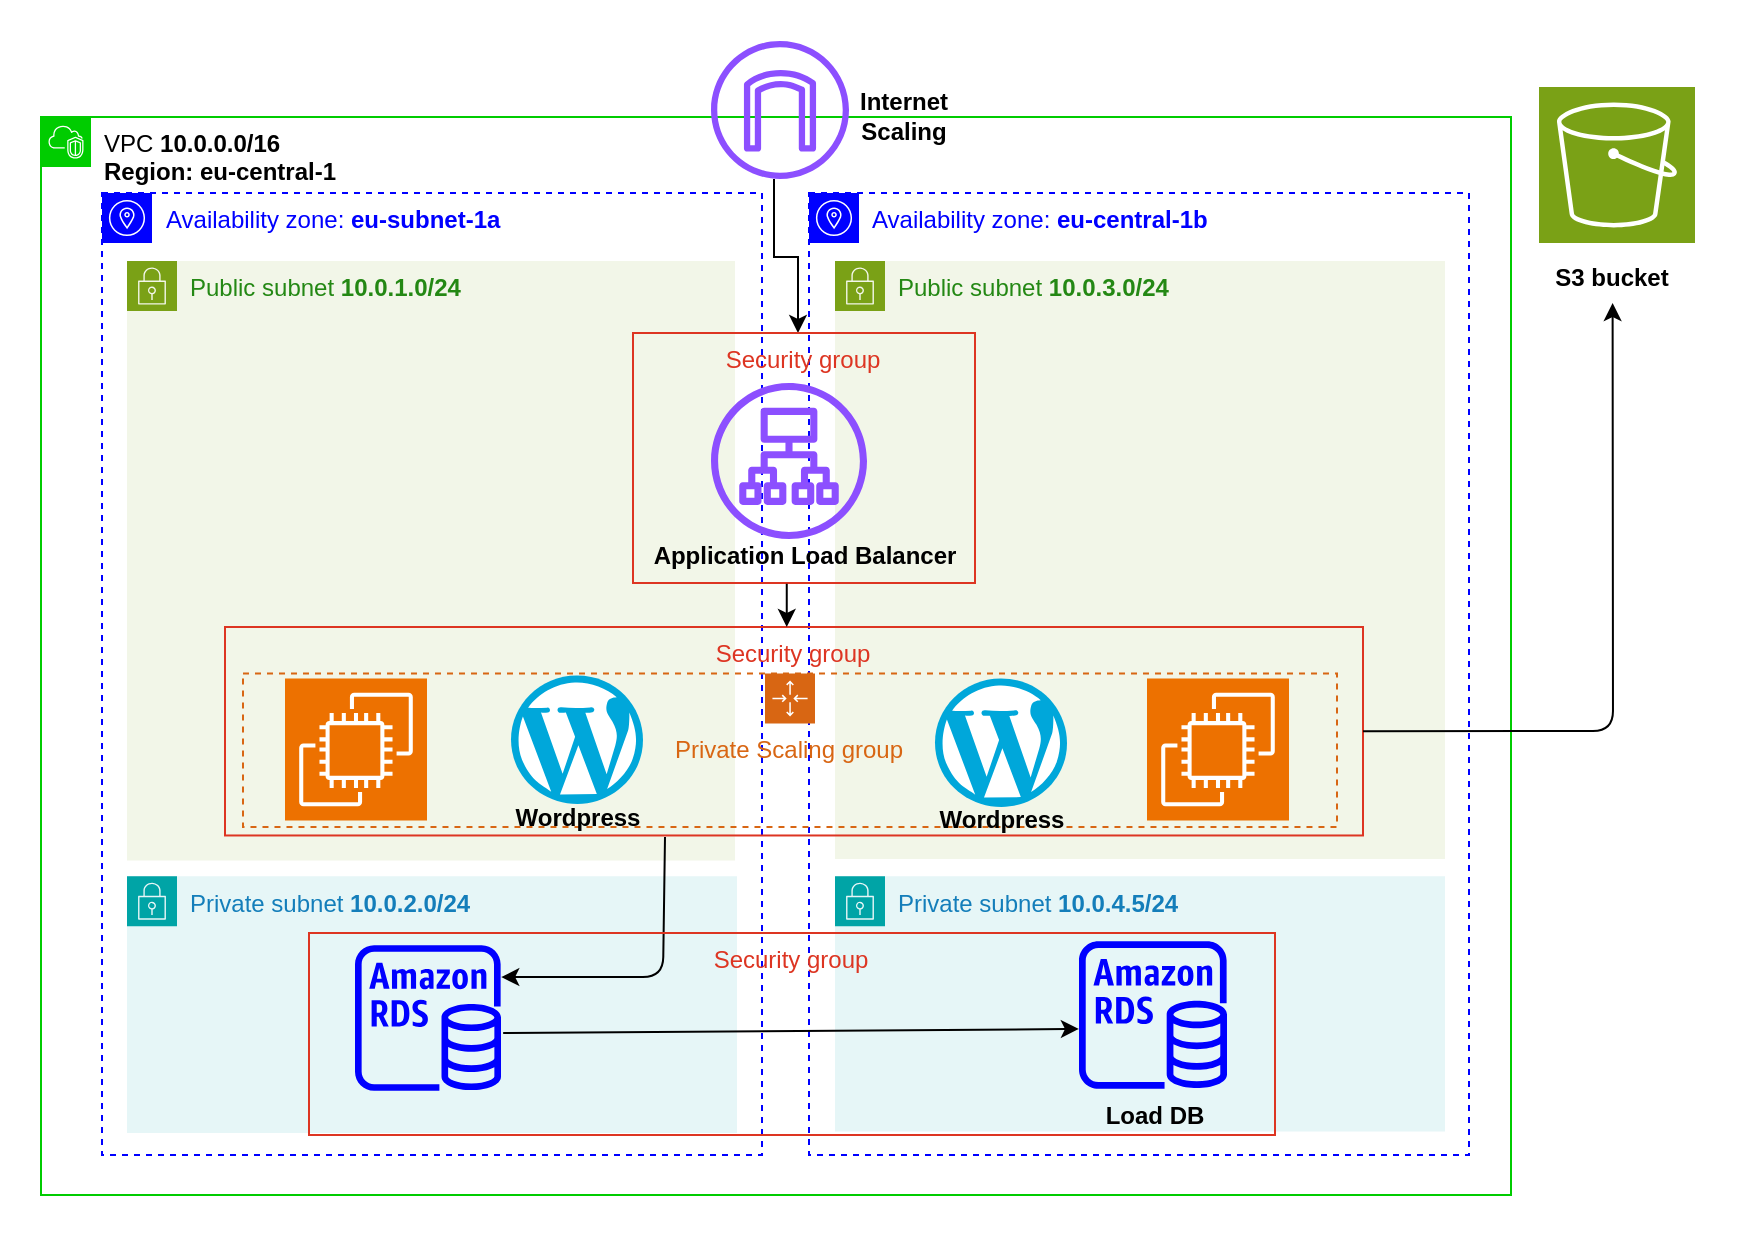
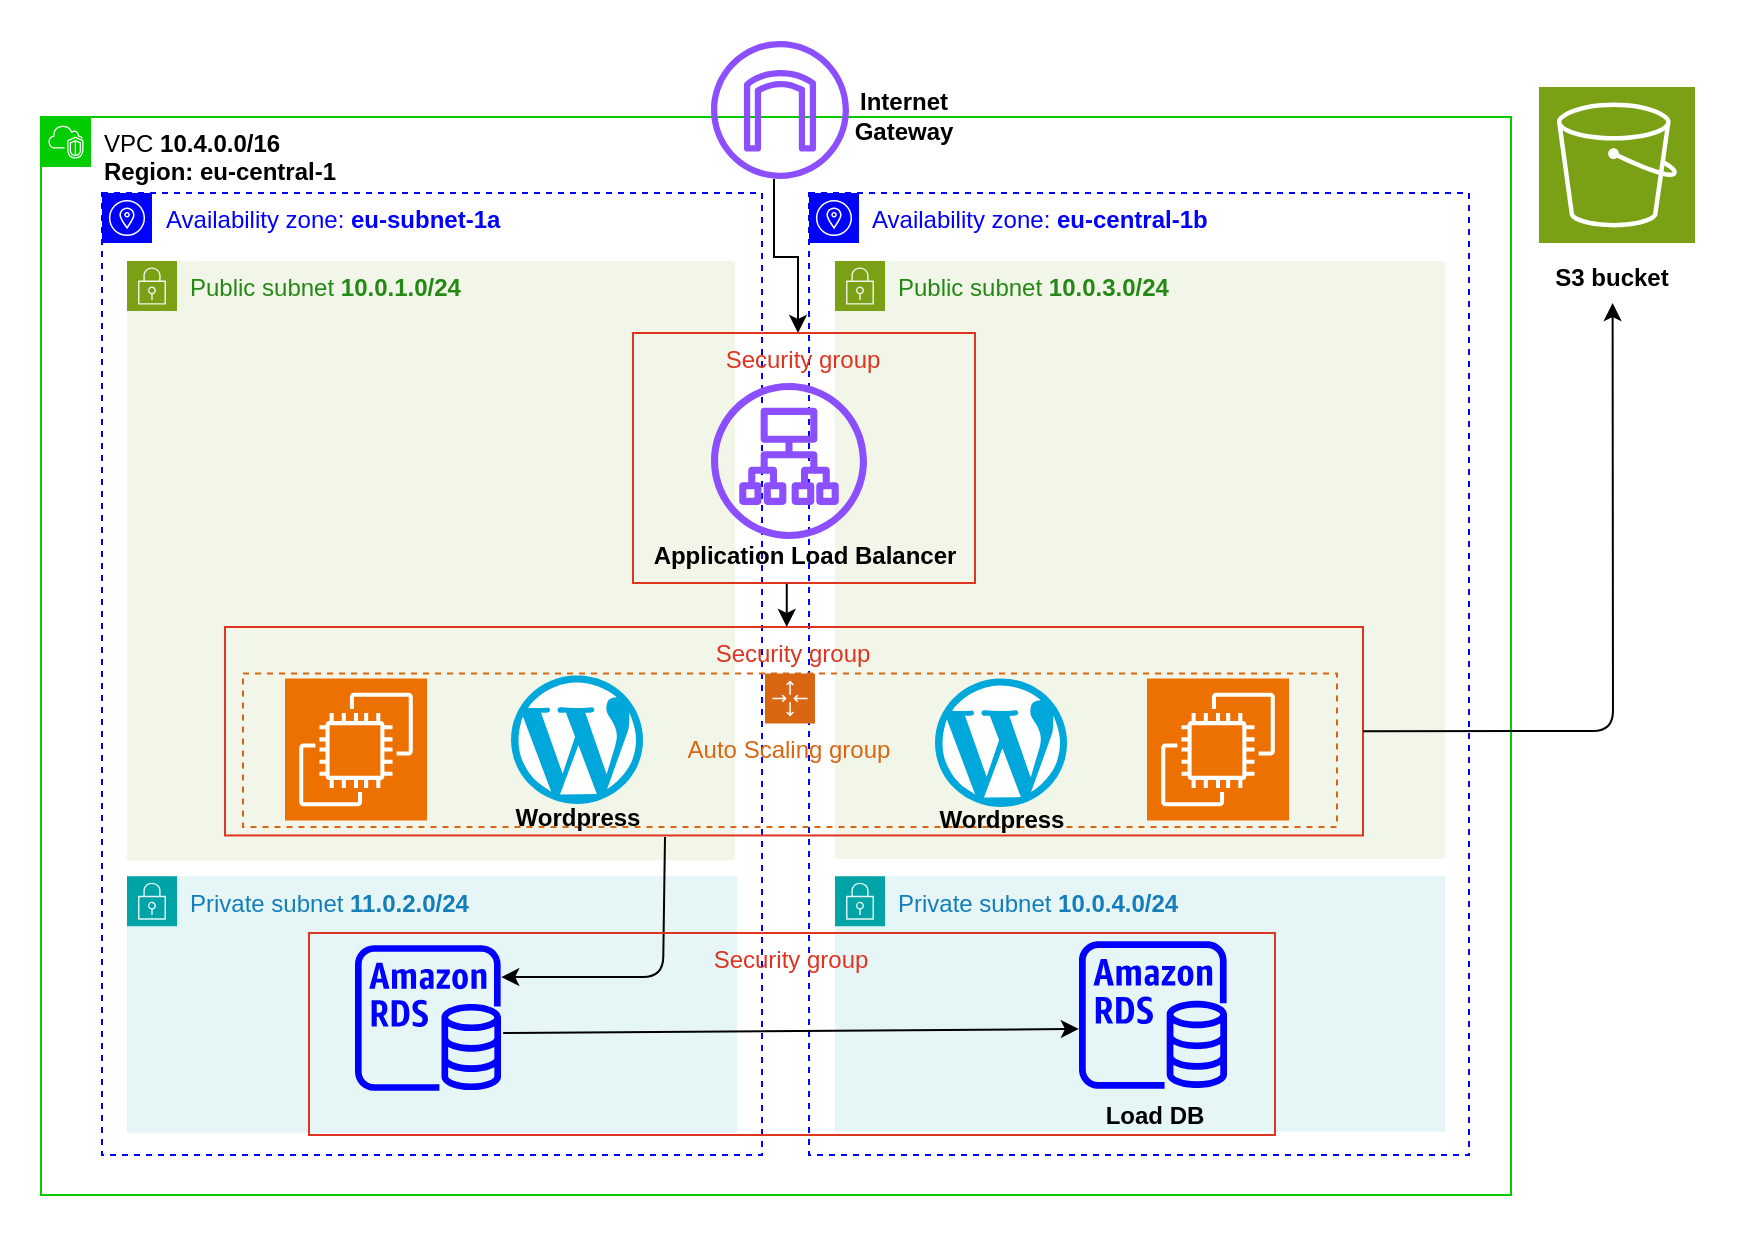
(905, 117) -> (905, 117)
(227, 160) -> (227, 160)
(790, 751) -> (790, 751)
(347, 905) -> (347, 905)
(1055, 905) -> (1055, 905)
